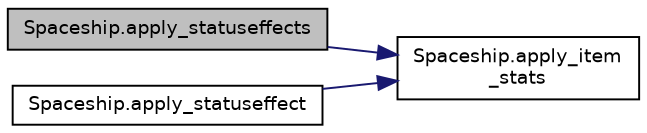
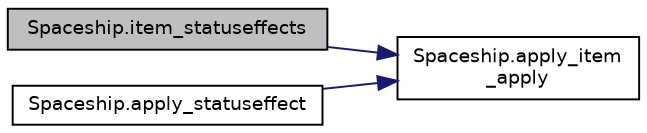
(168, 29) -> (168, 29)
(518, 68) -> (518, 68)
